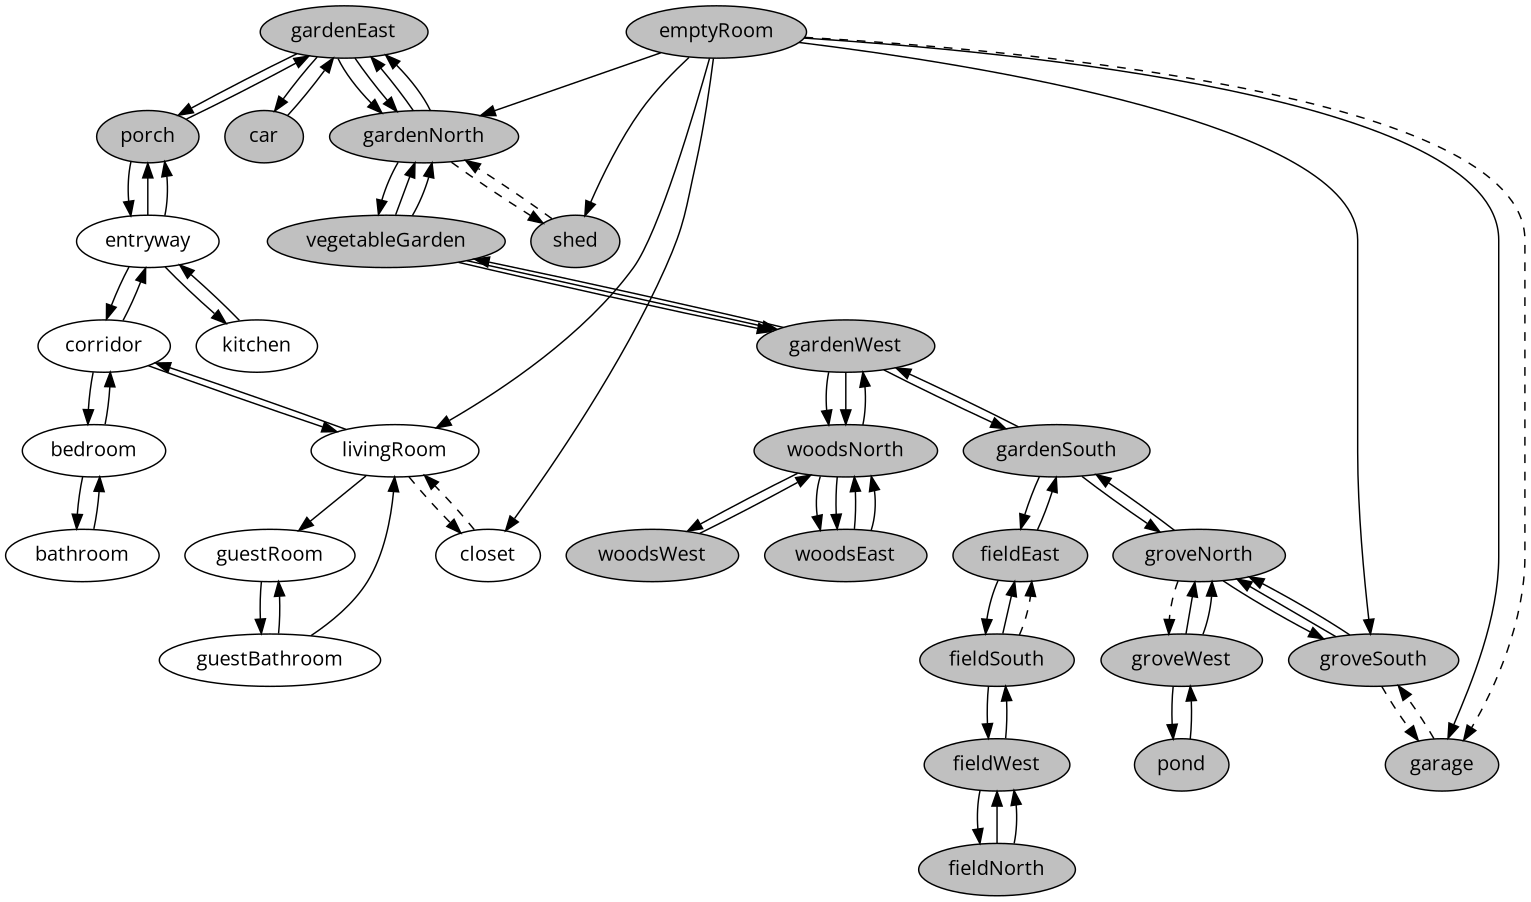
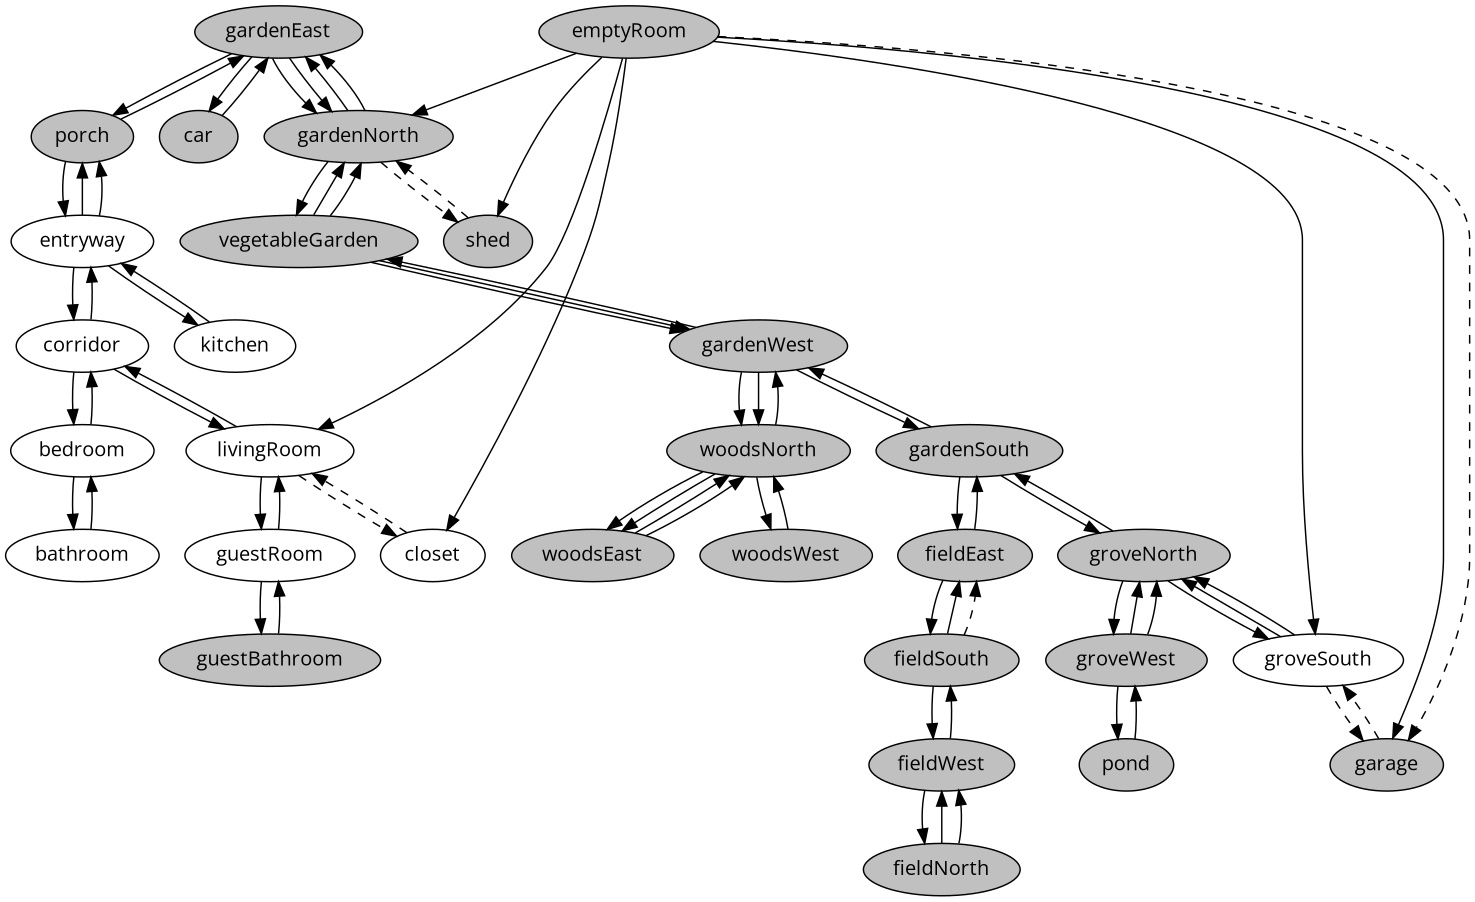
(371, 575) -> (280, 510)
(1172, 600) -> (1117, 600)
(270, 660) -> (270, 660)
(1374, 660) -> (1318, 660)
